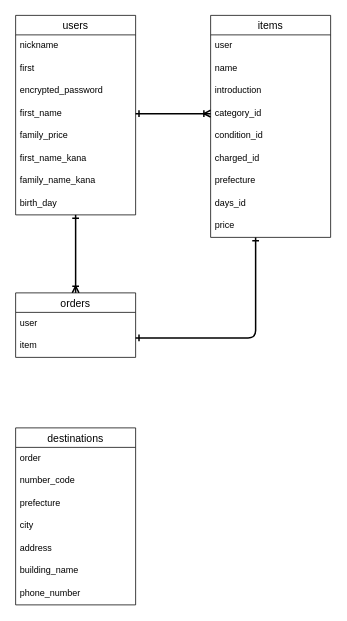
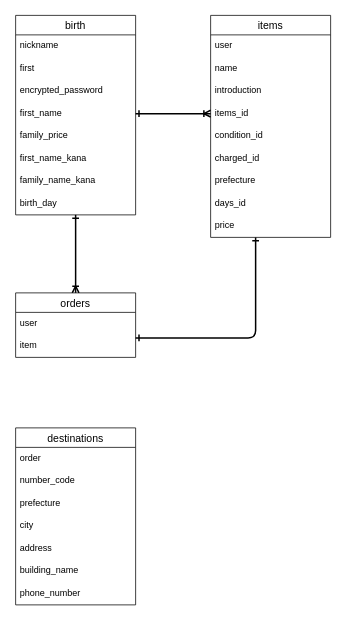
(75, 26) -> (75, 26)
(241, 113) -> (232, 113)
